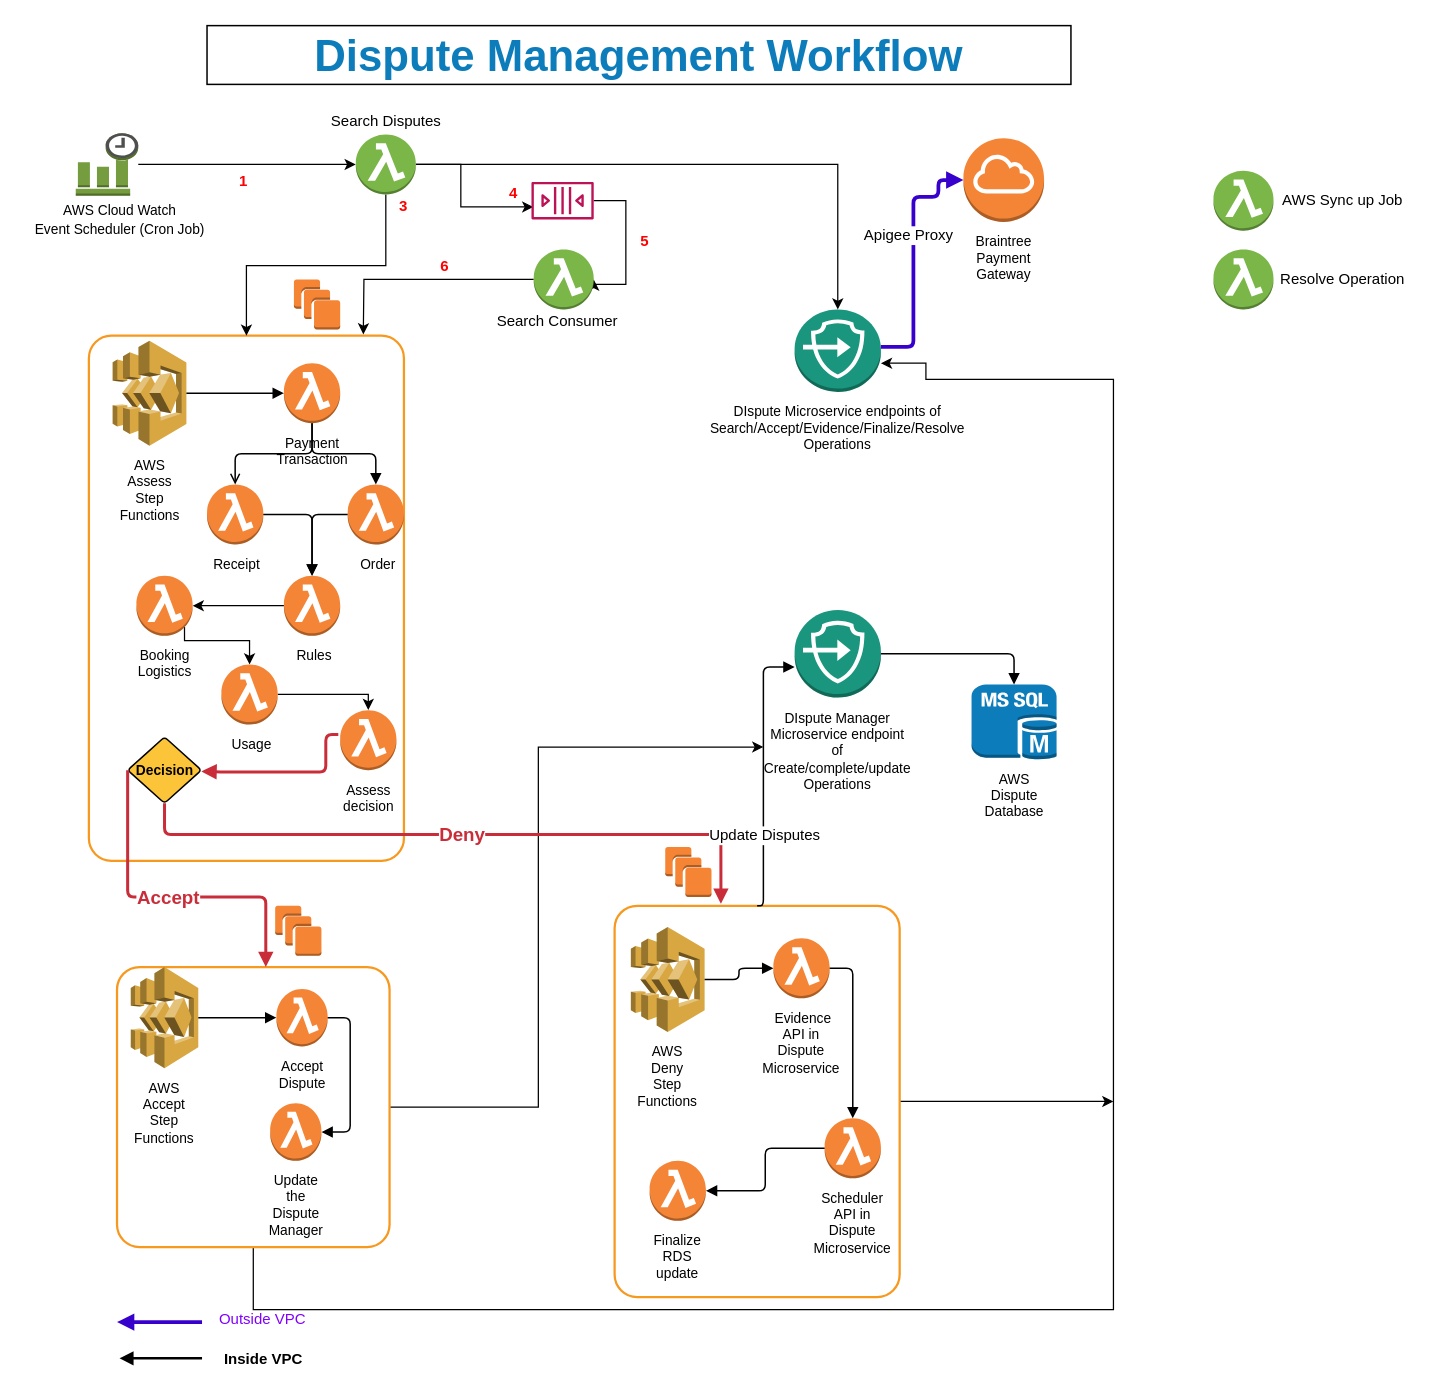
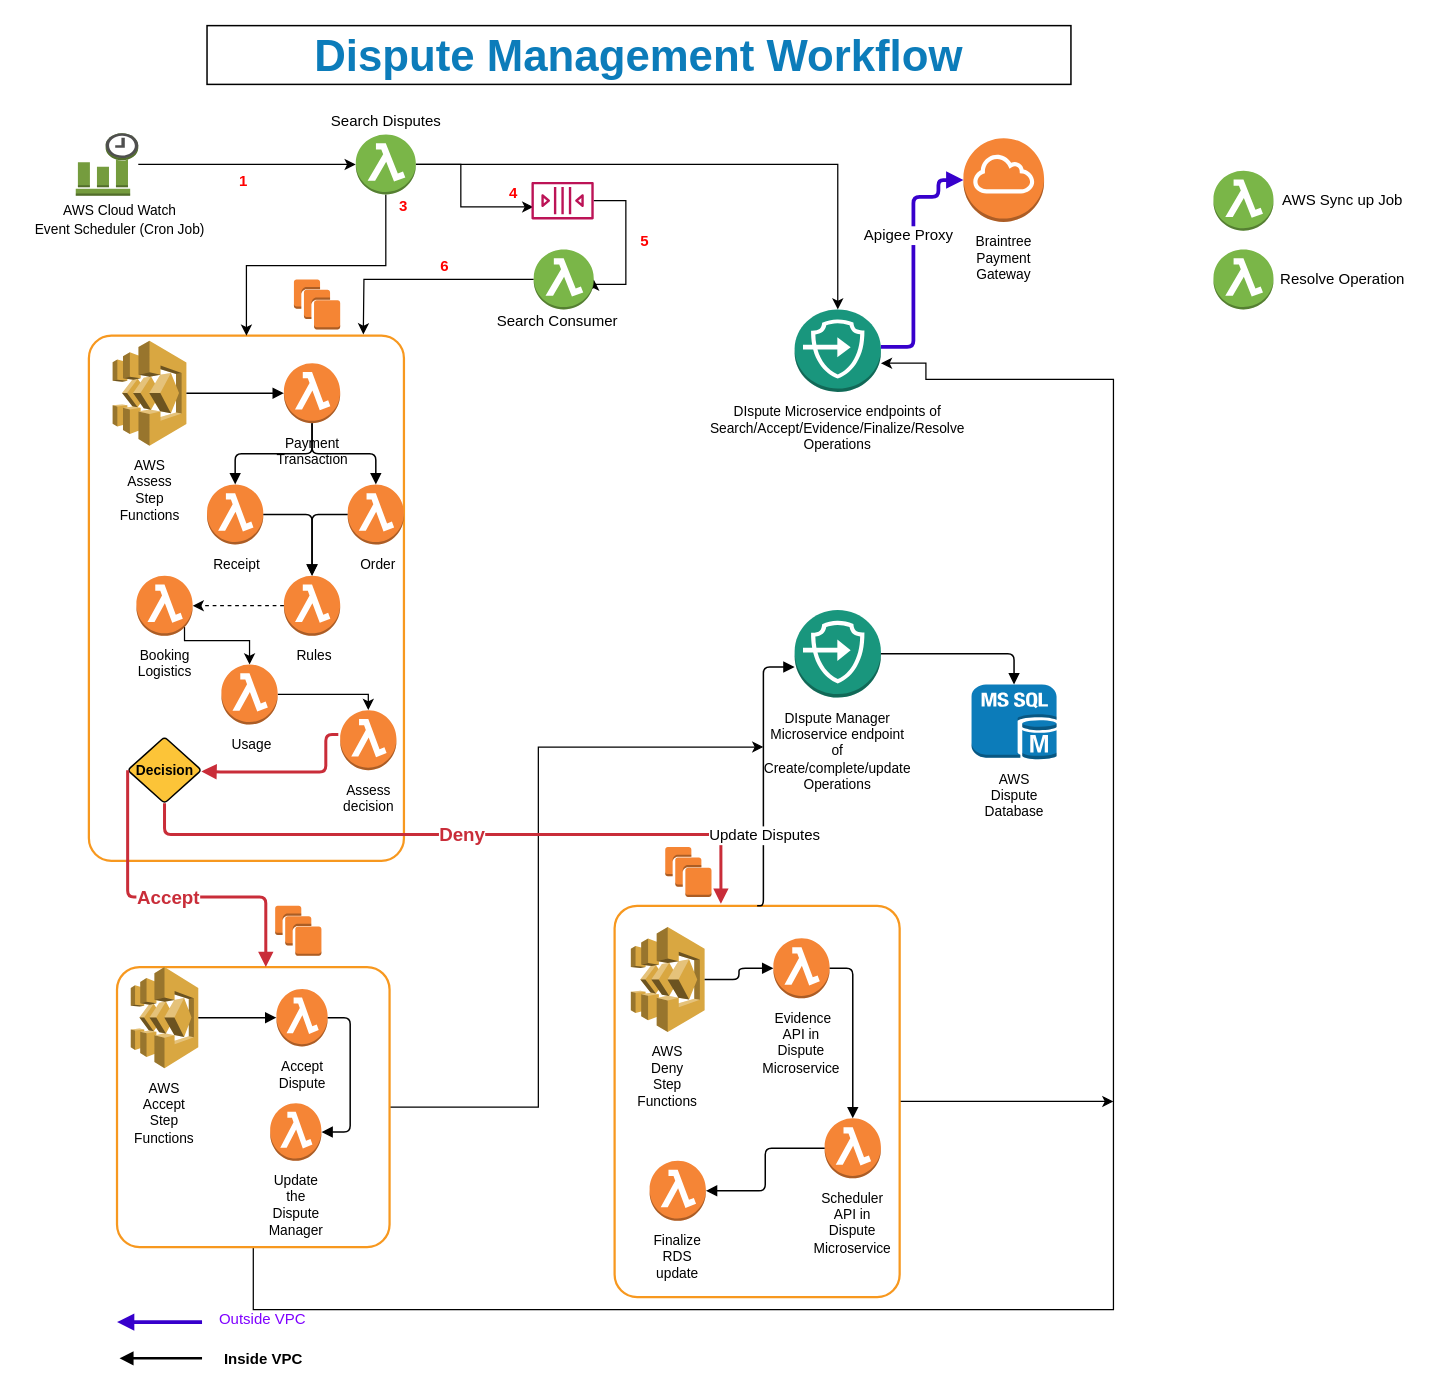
(235, 475) -> (235, 472)
(241, 606) -> (241, 606)
